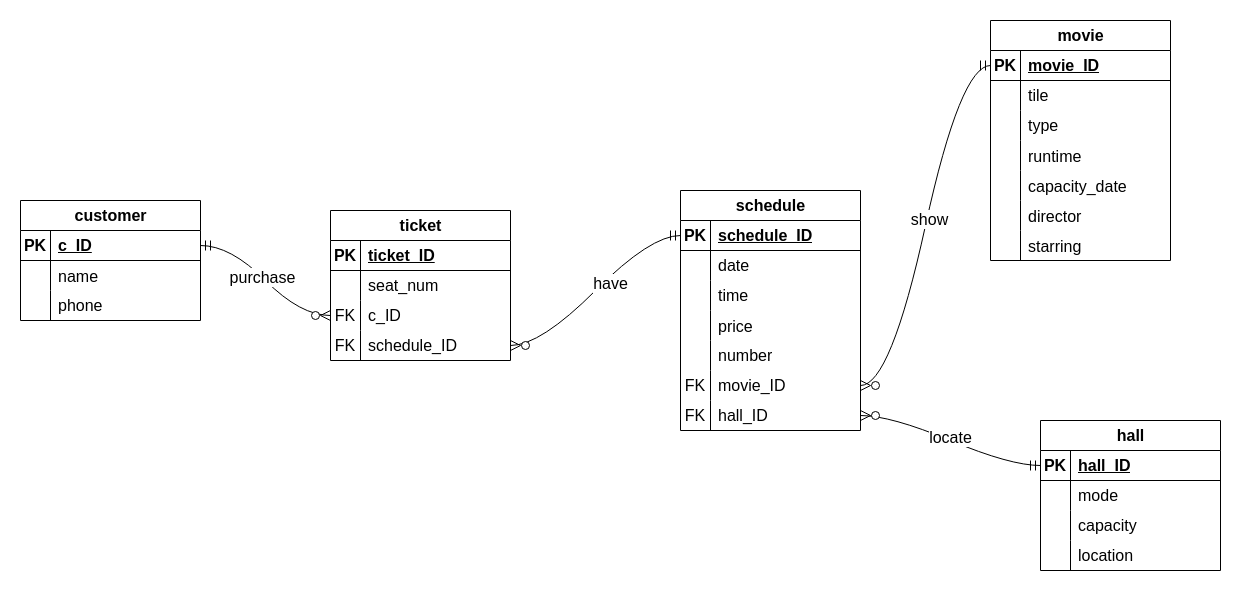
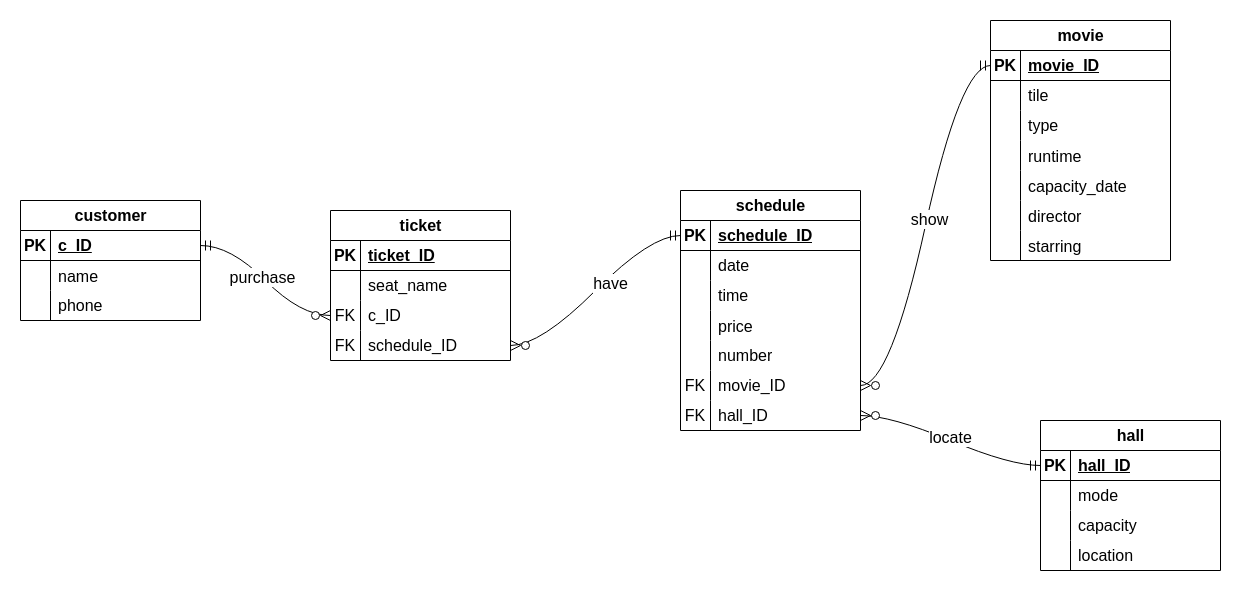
(404, 286) -> (409, 286)
